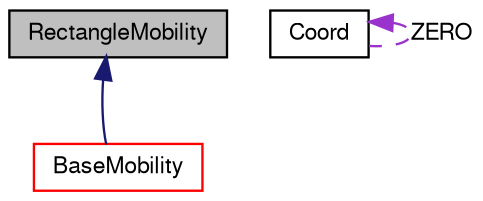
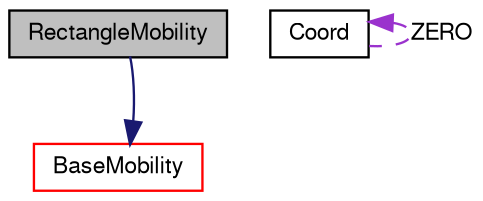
(103, 112) -> (134, 89)
